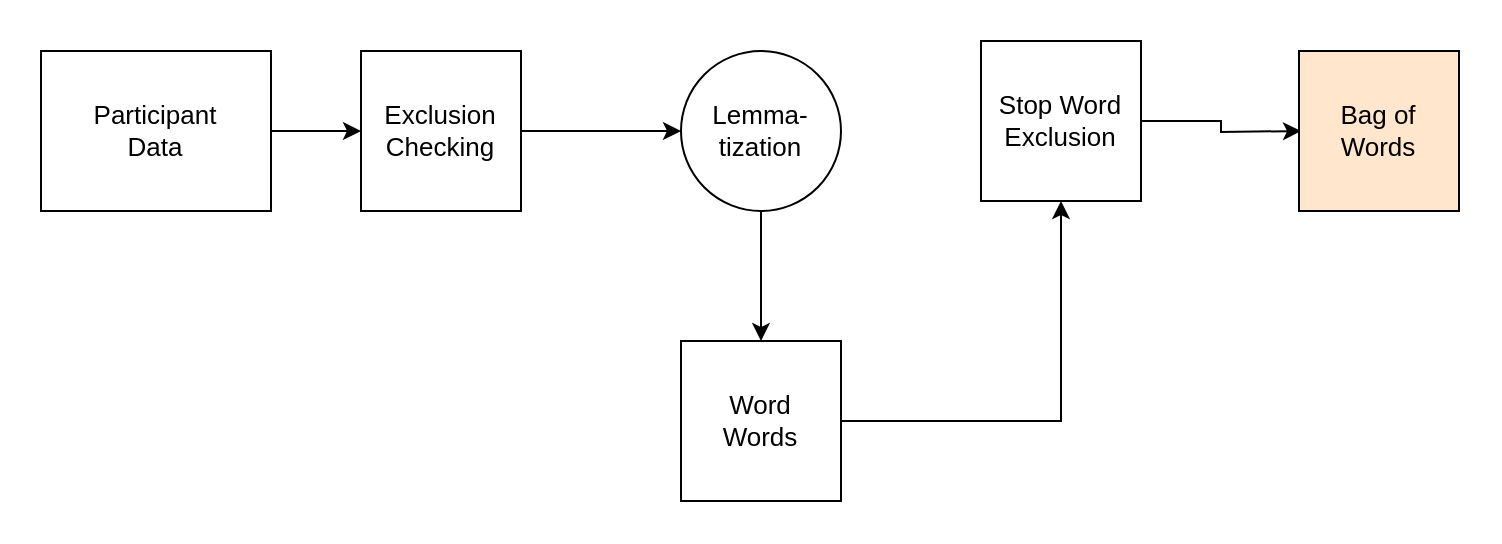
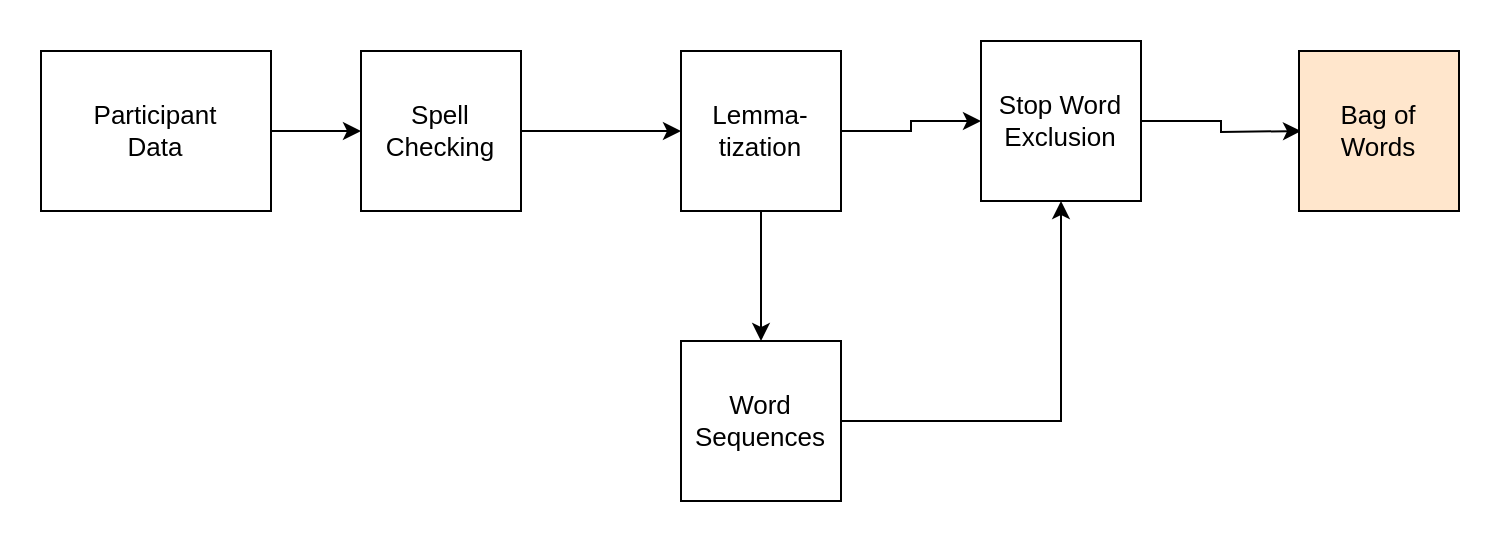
(441, 131) -> (441, 131)
(761, 131) -> (761, 131)
none -> (909, 131)
(761, 421) -> (761, 421)
